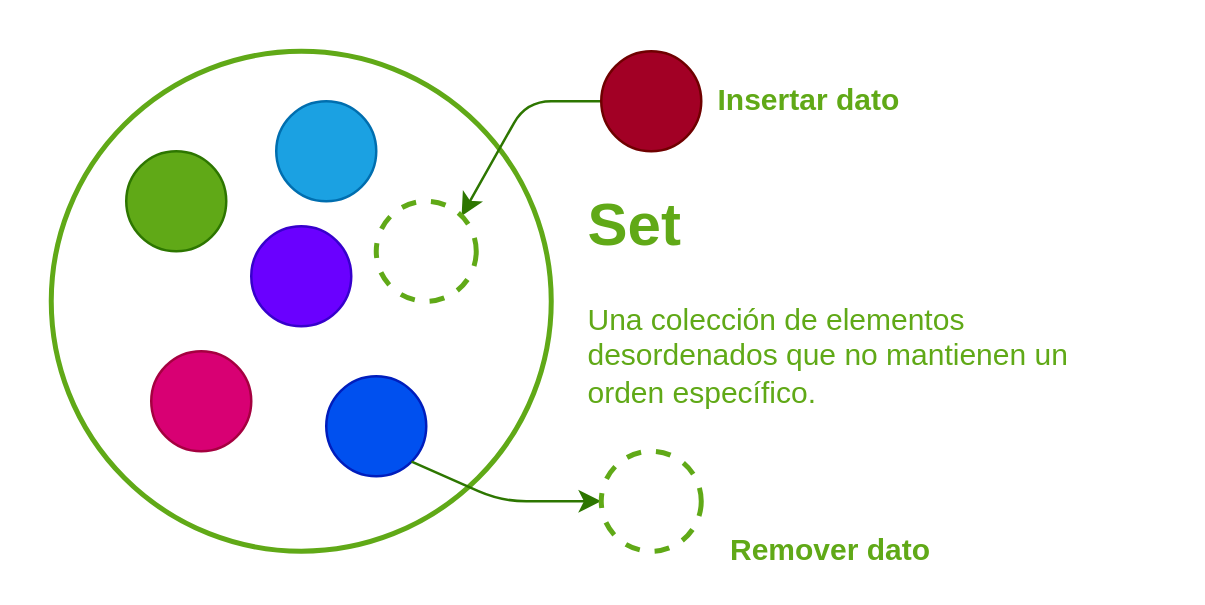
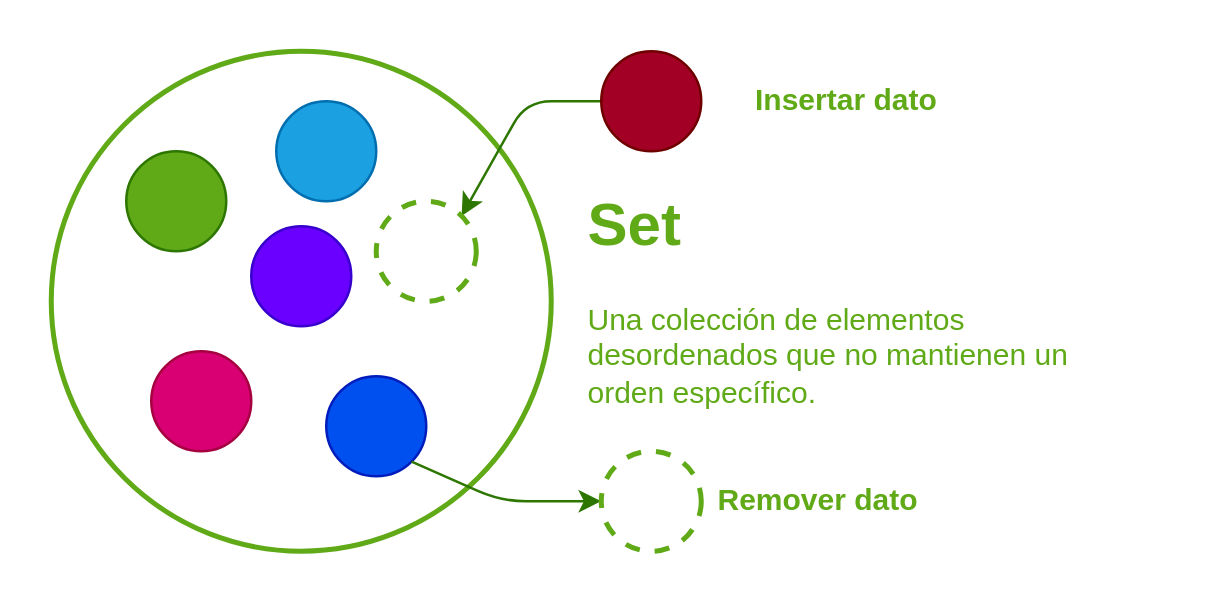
(851, 101) -> (889, 101)
(864, 551) -> (851, 501)
